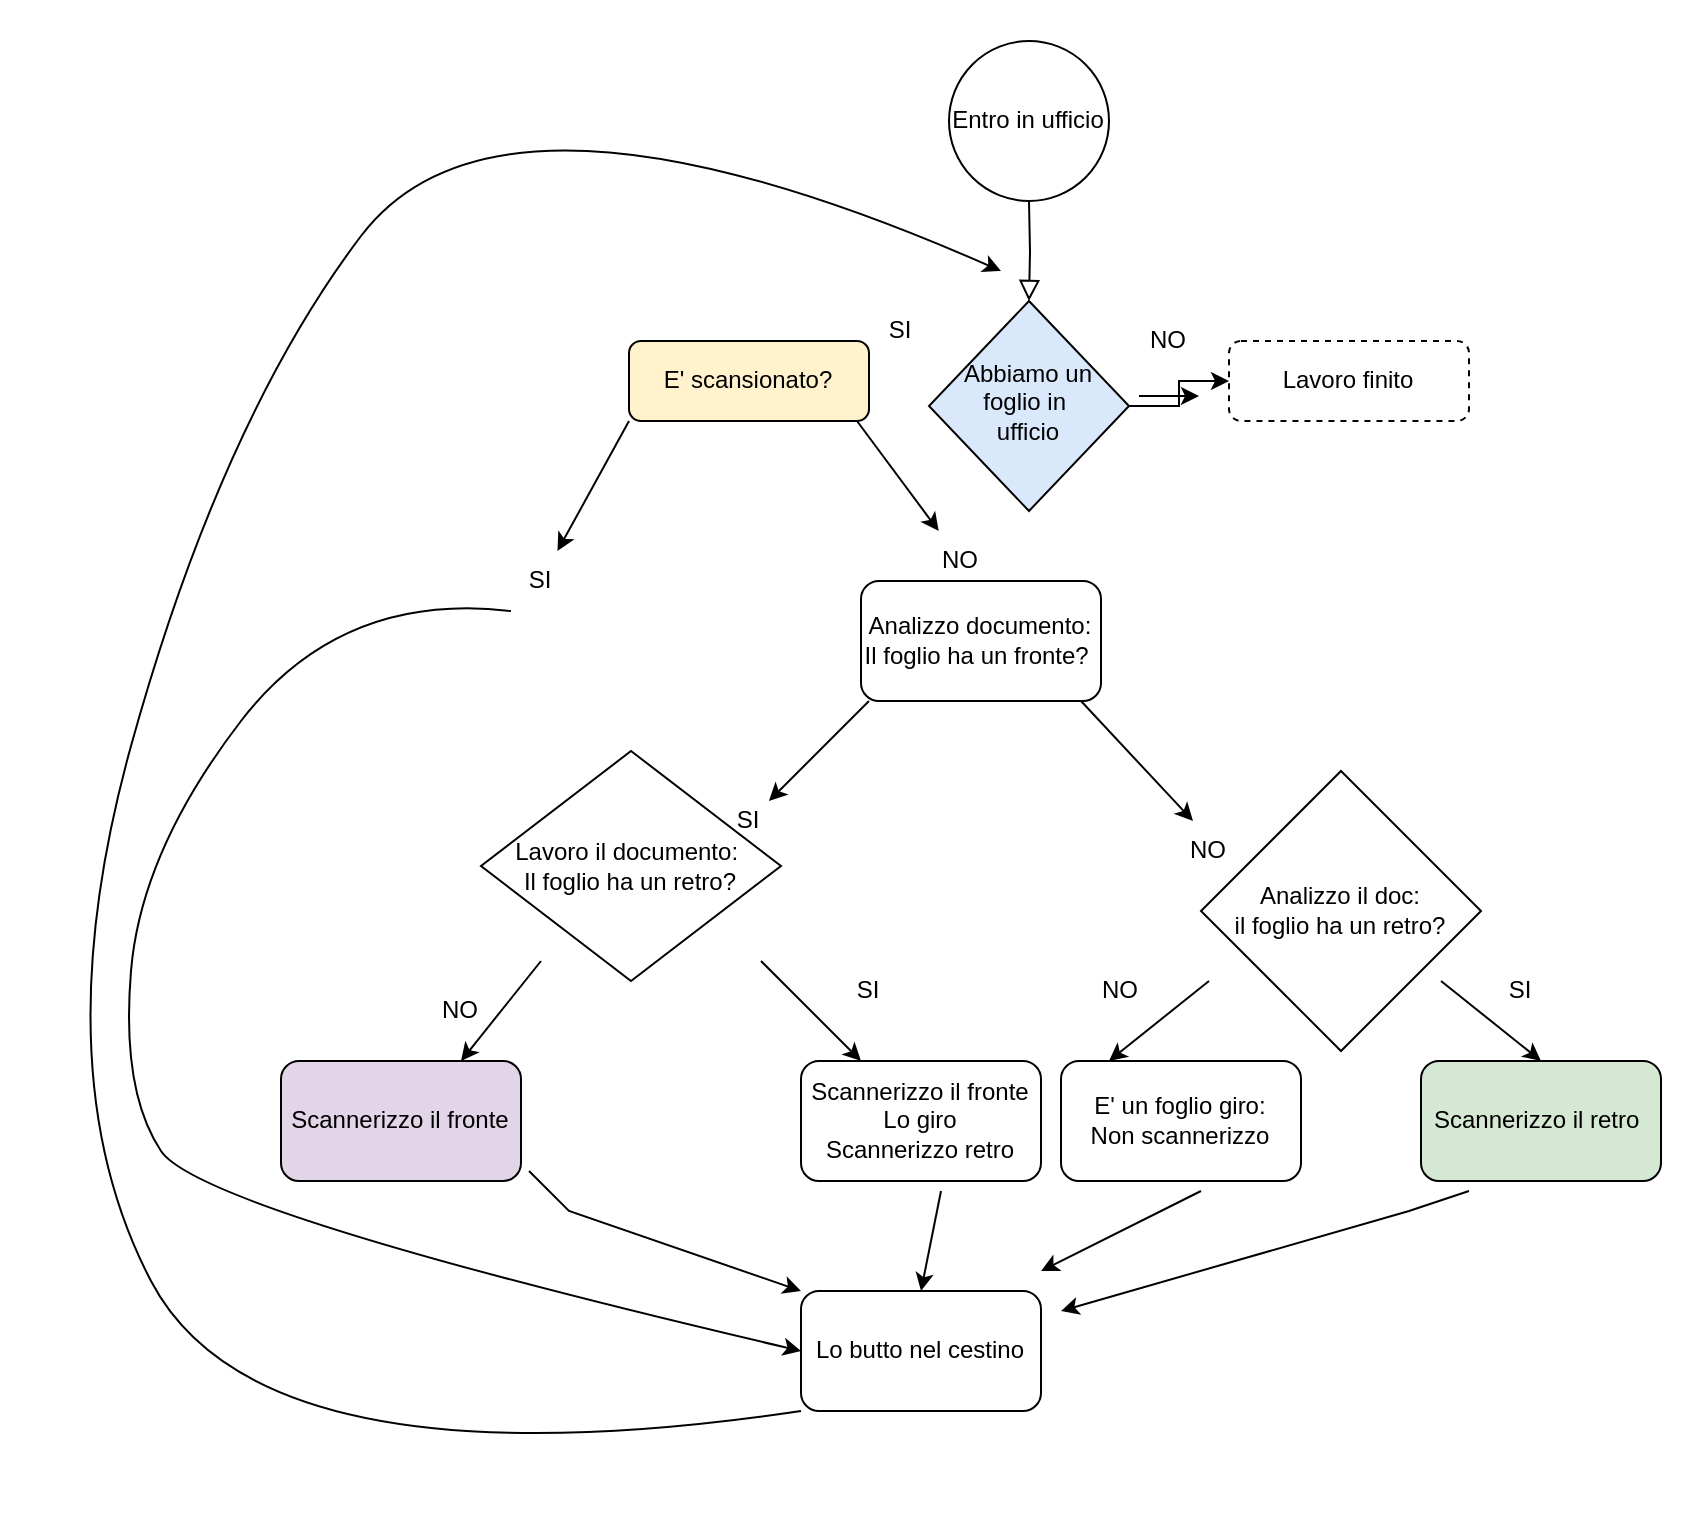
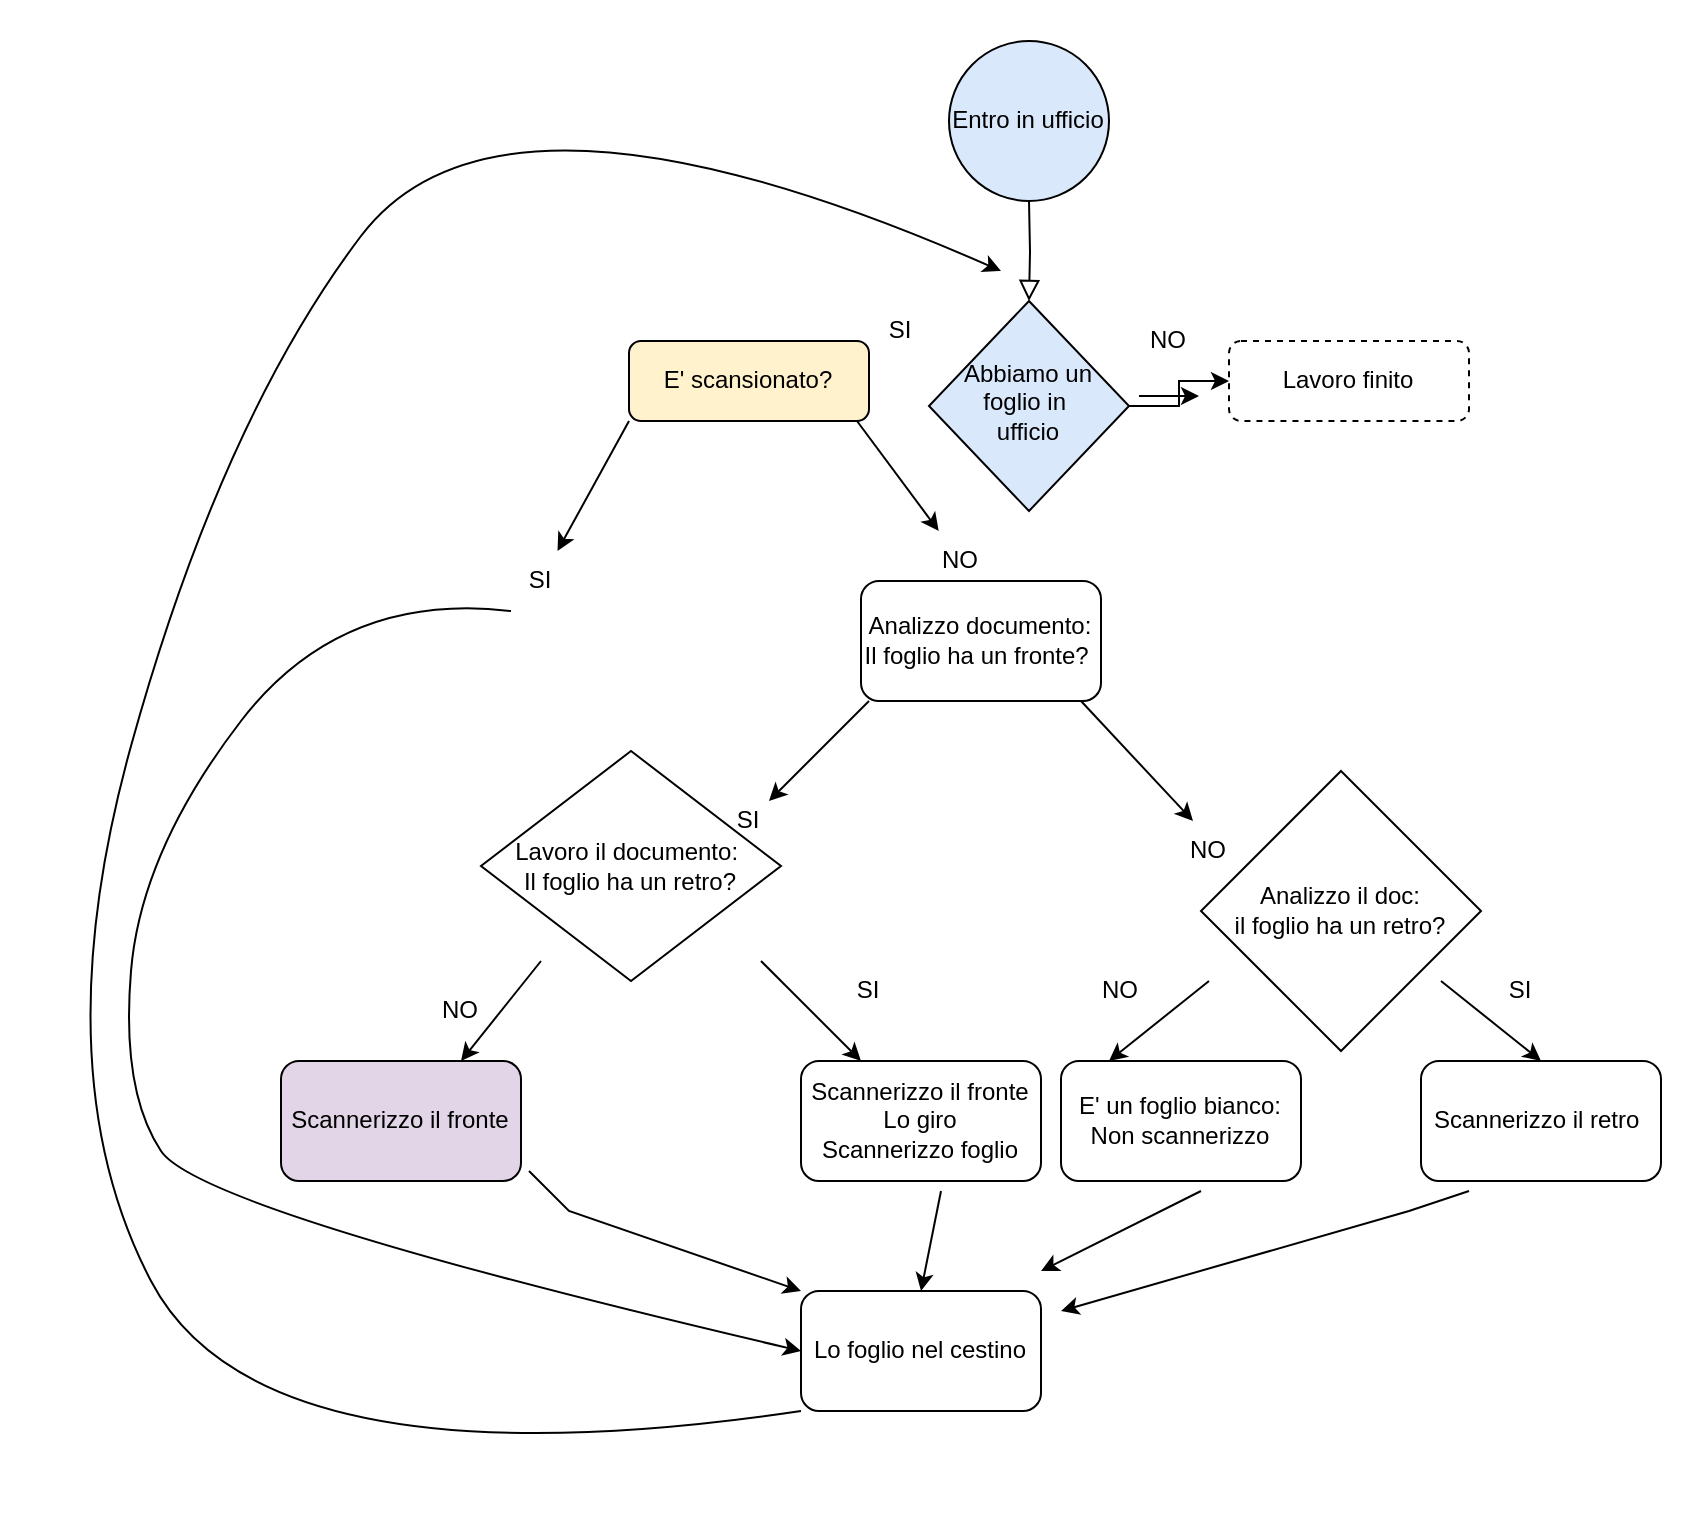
(1029, 121) -> (1029, 121)
(921, 1121) -> (921, 1121)
(1181, 1121) -> (1181, 1121)
(1541, 1121) -> (1541, 1121)
(921, 1351) -> (921, 1351)
